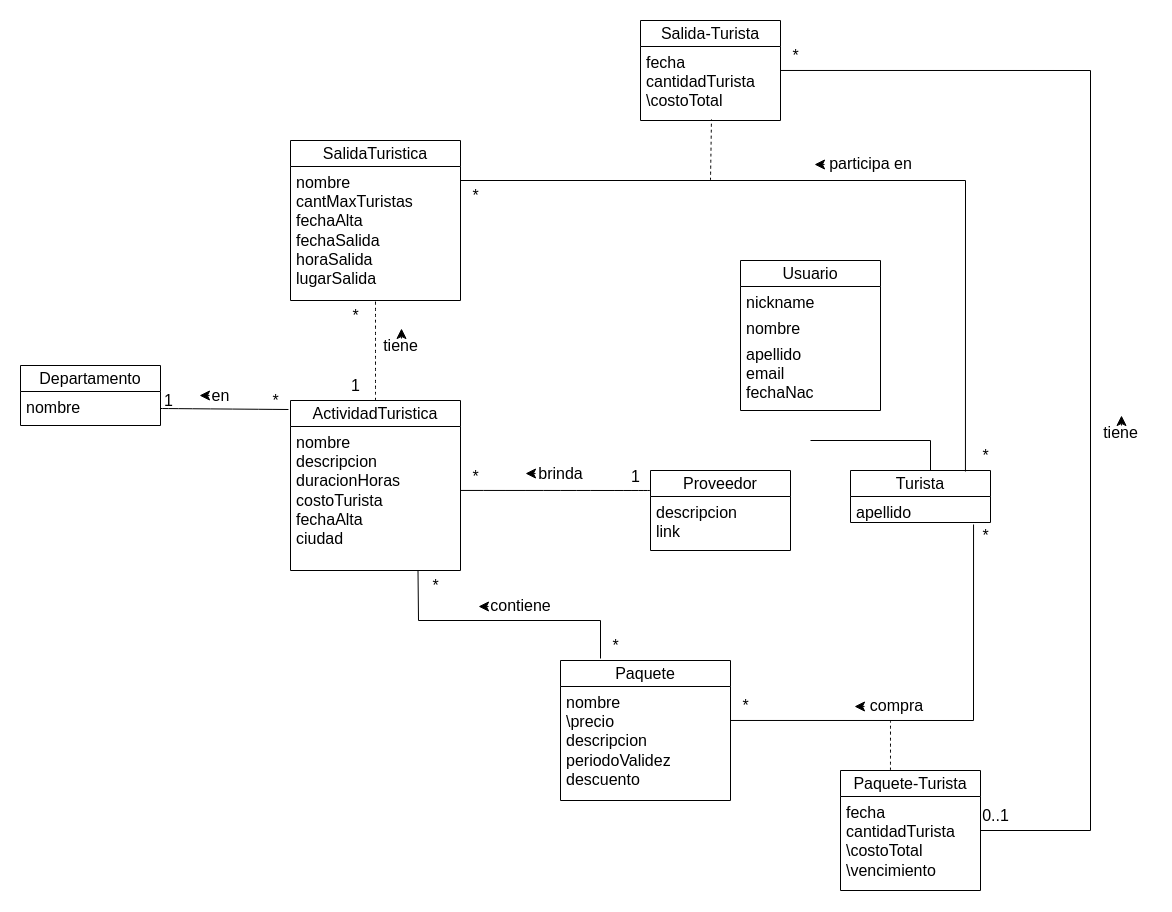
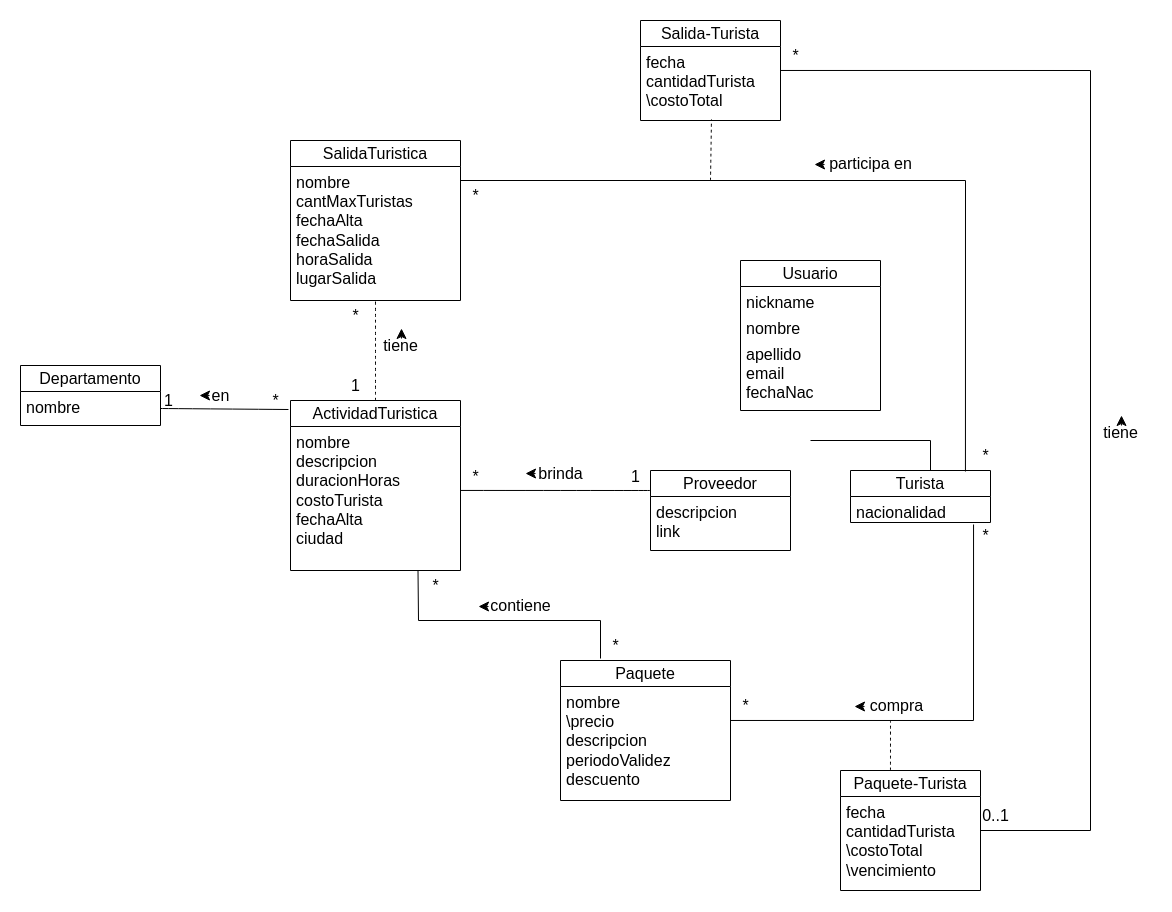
(886, 513) -> (904, 513)
